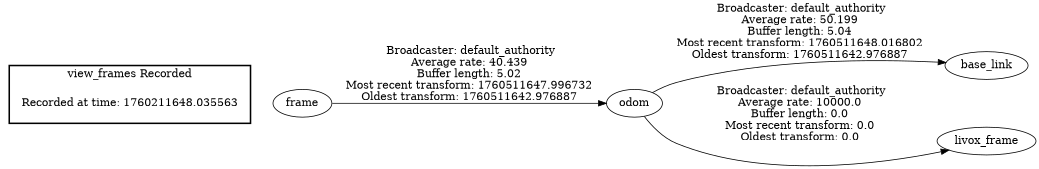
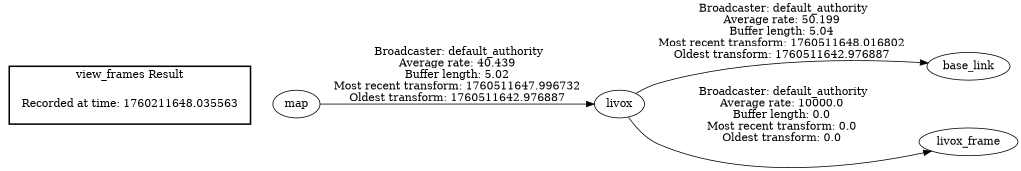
(130, 74) -> (130, 75)
(302, 103) -> (296, 104)
(634, 103) -> (619, 104)
